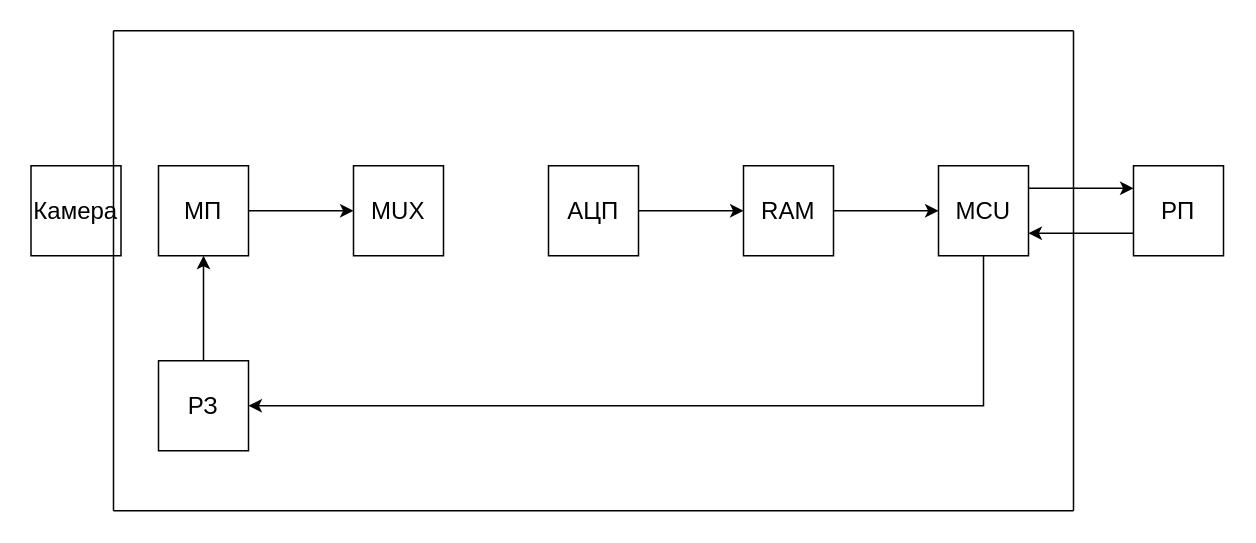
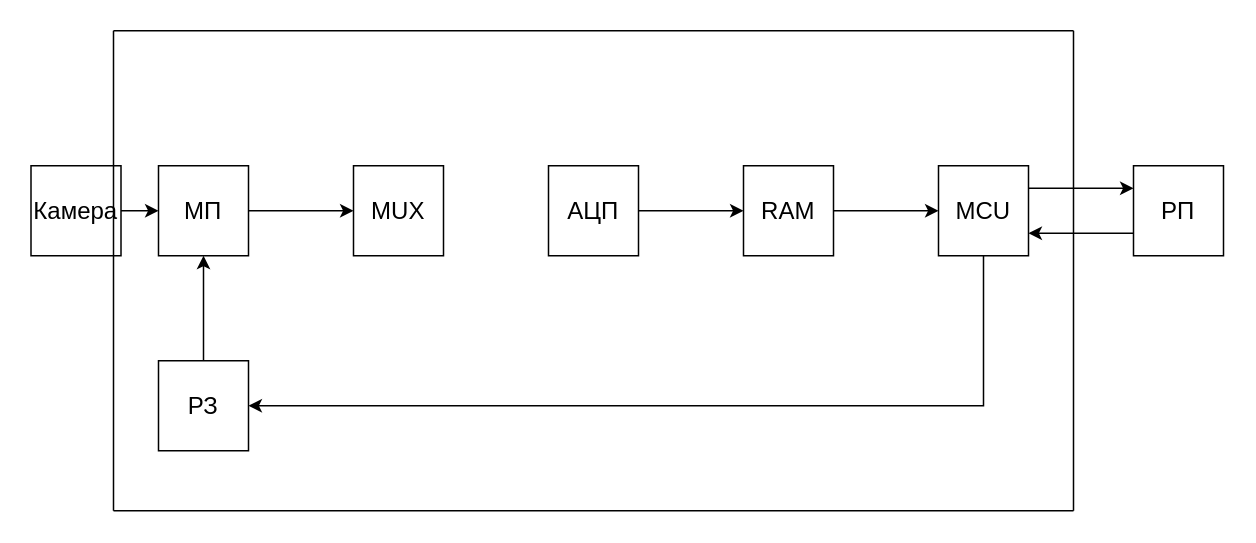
none -> (145, 211)
